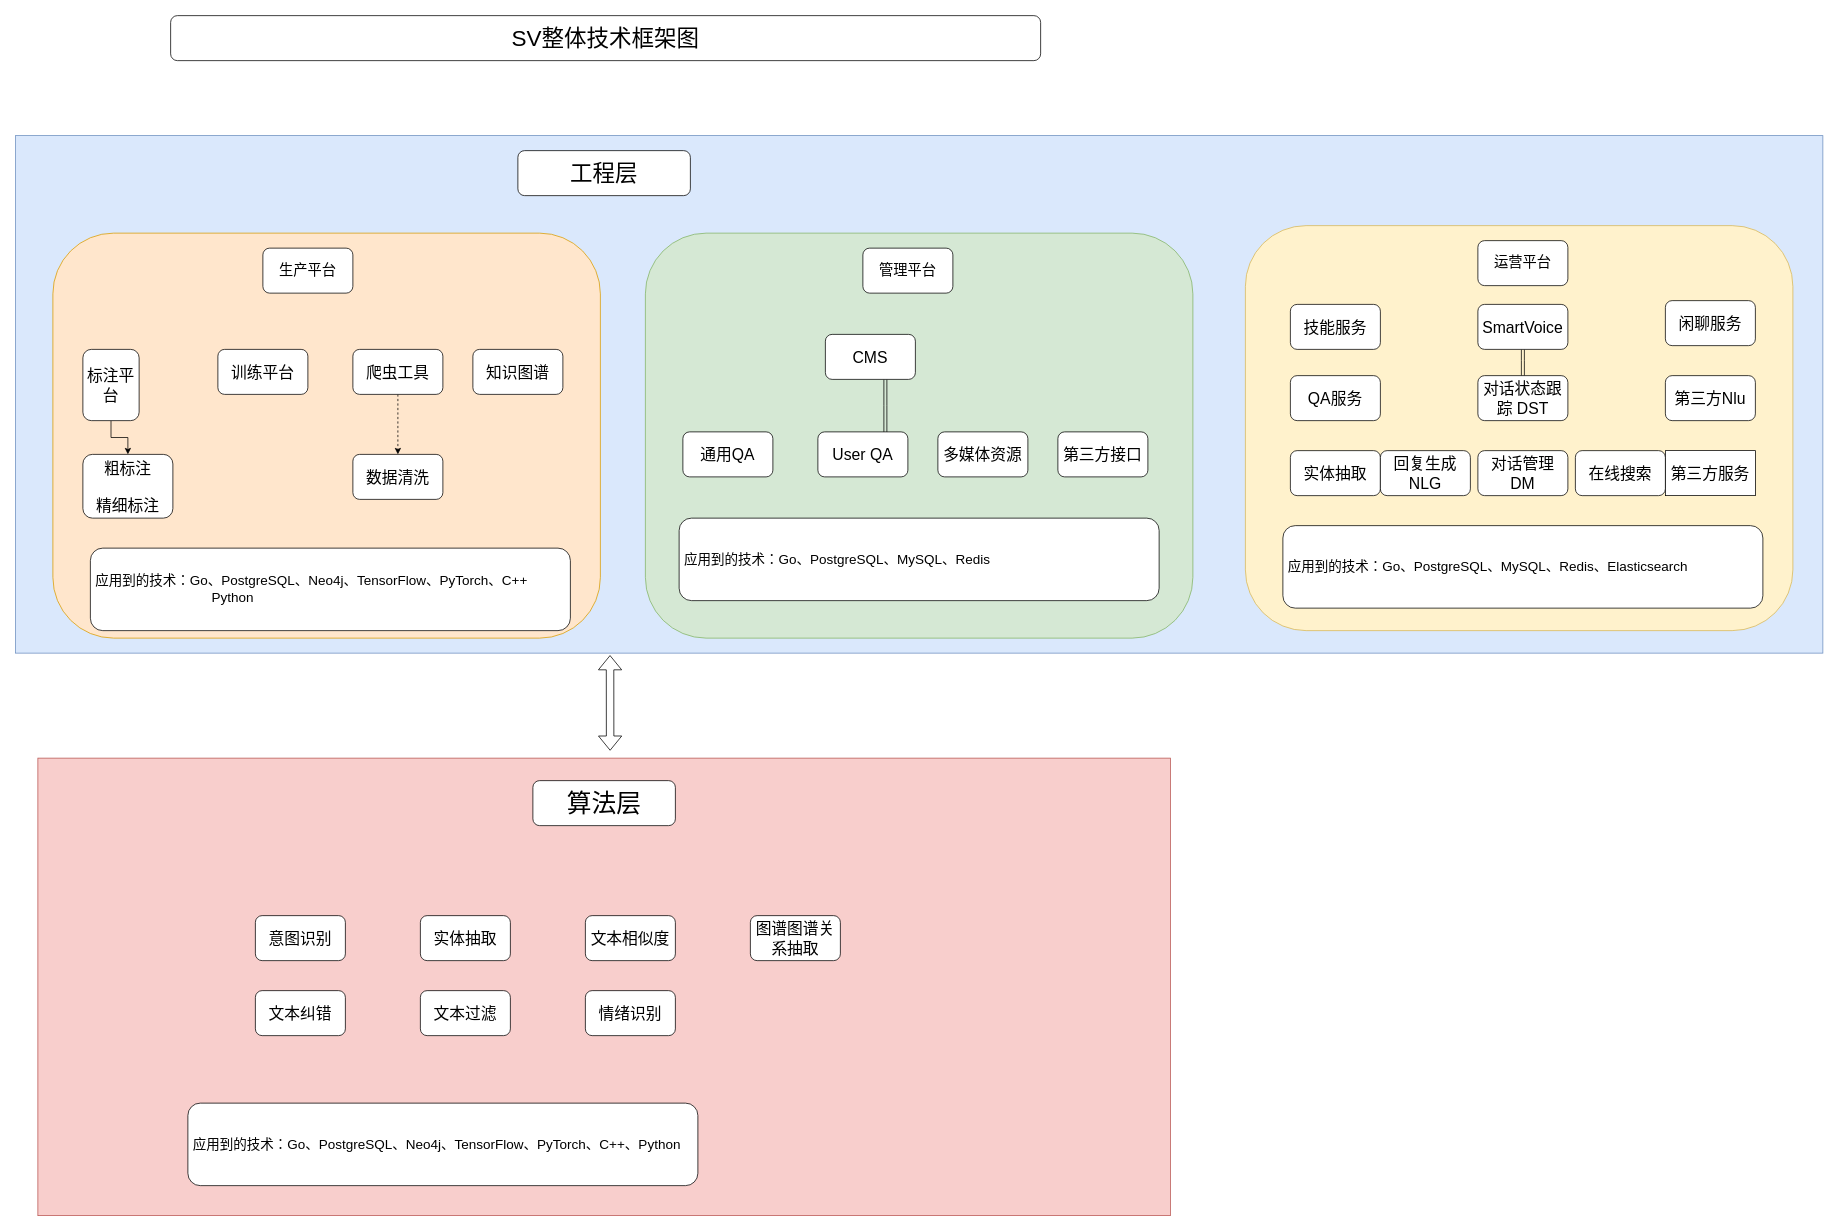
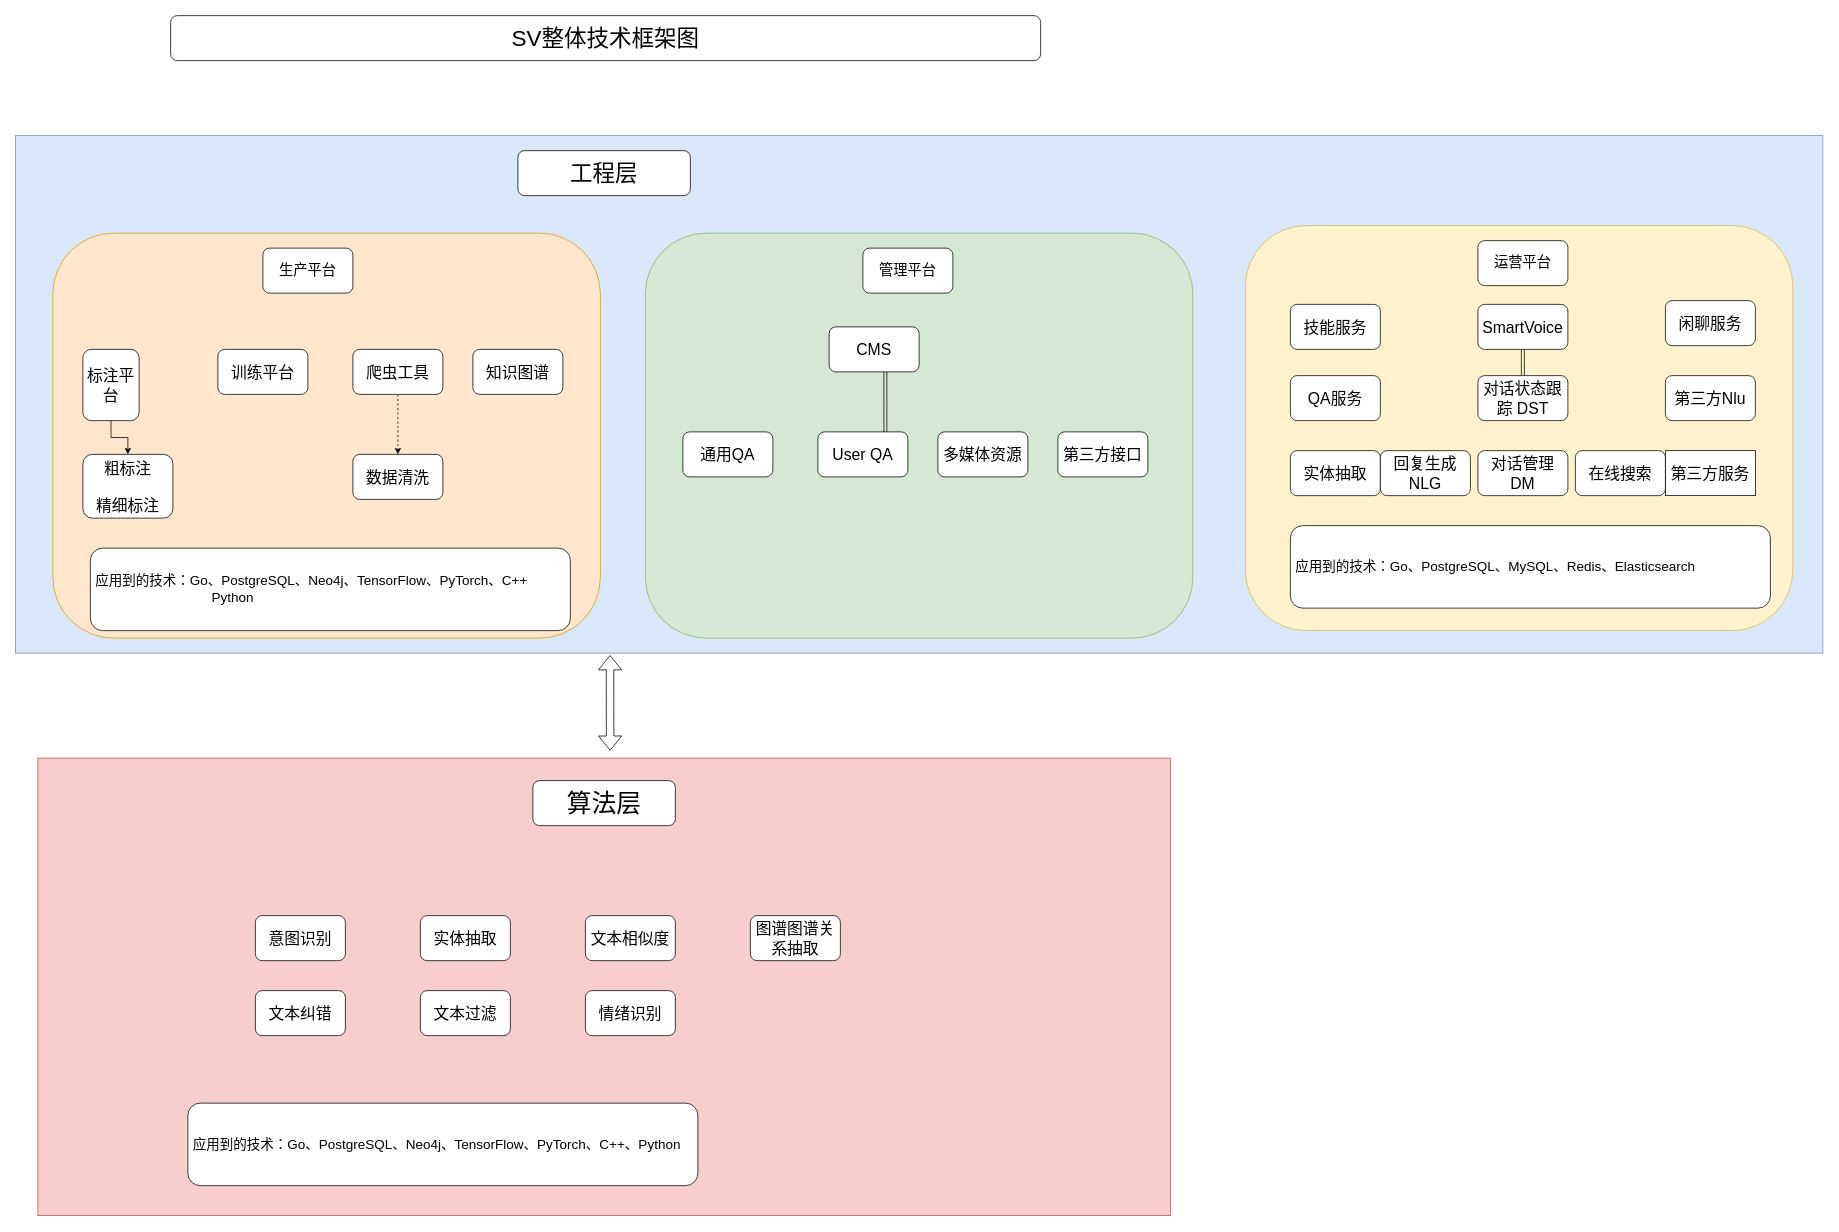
(870, 357) -> (874, 349)
(919, 559) -> none
(1523, 567) -> (1530, 567)
